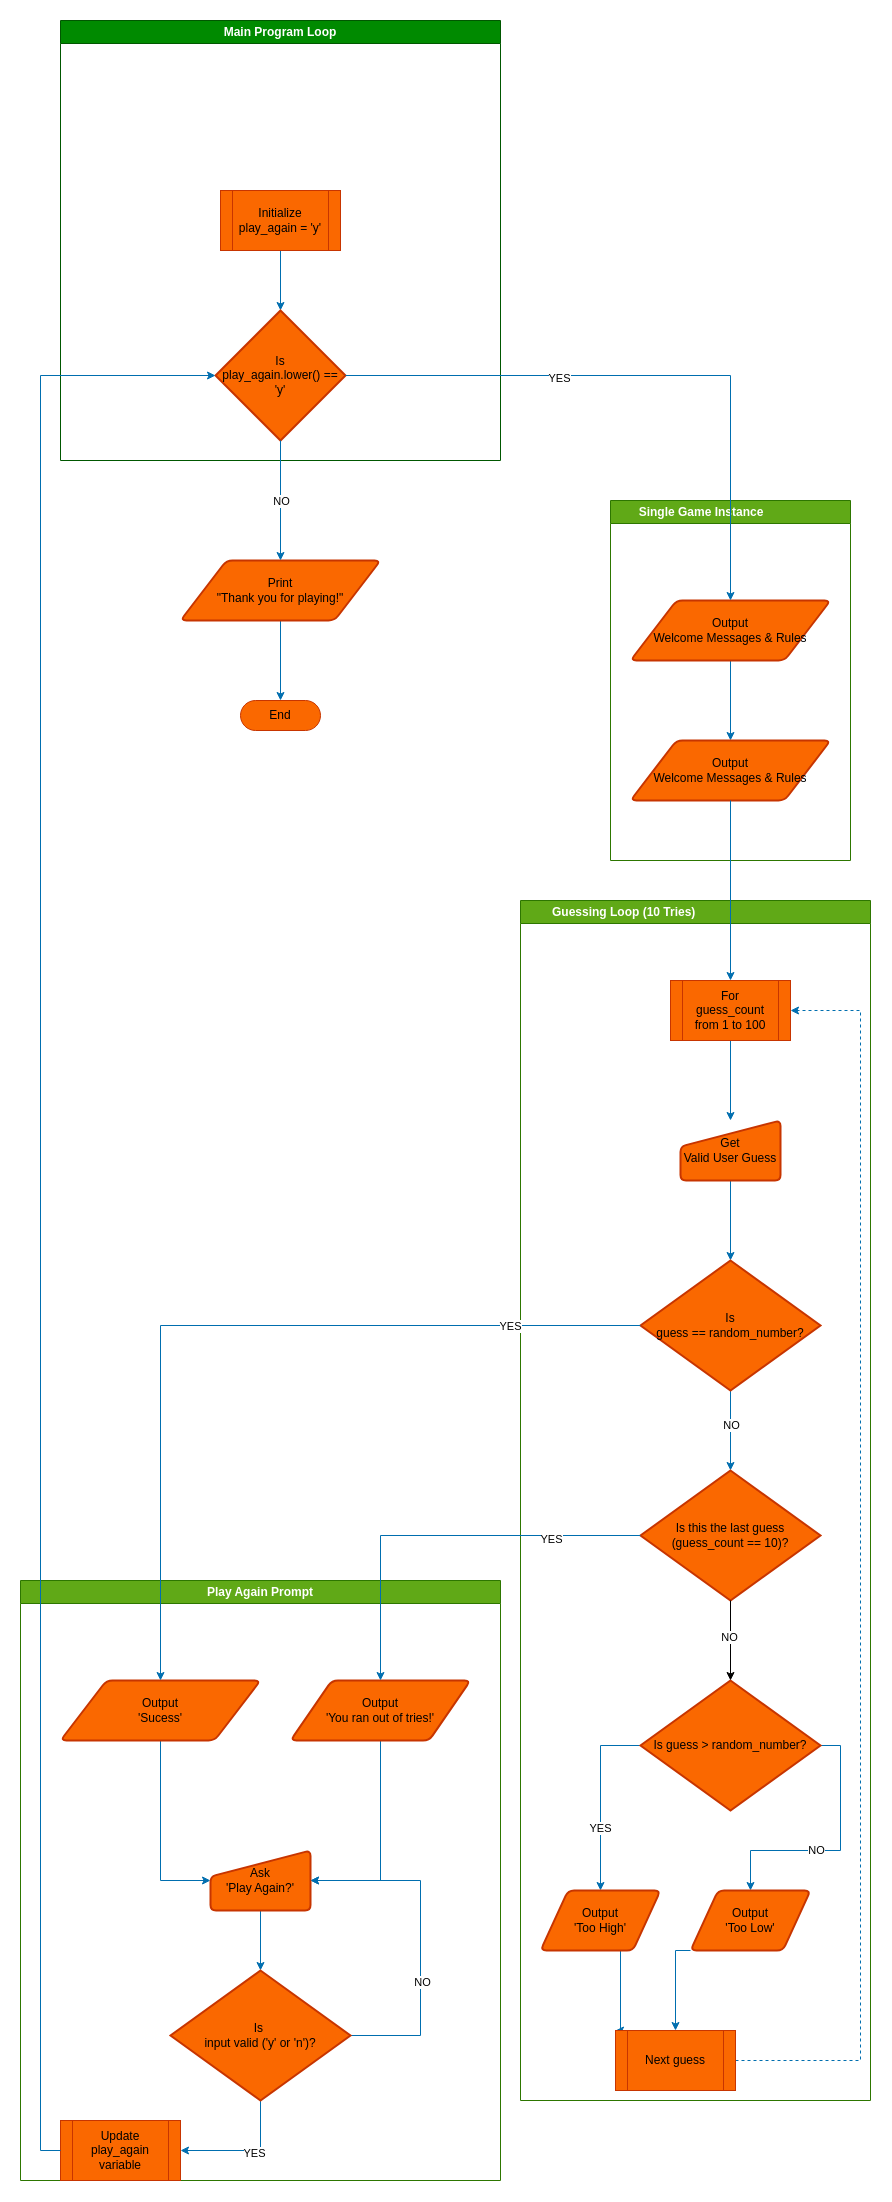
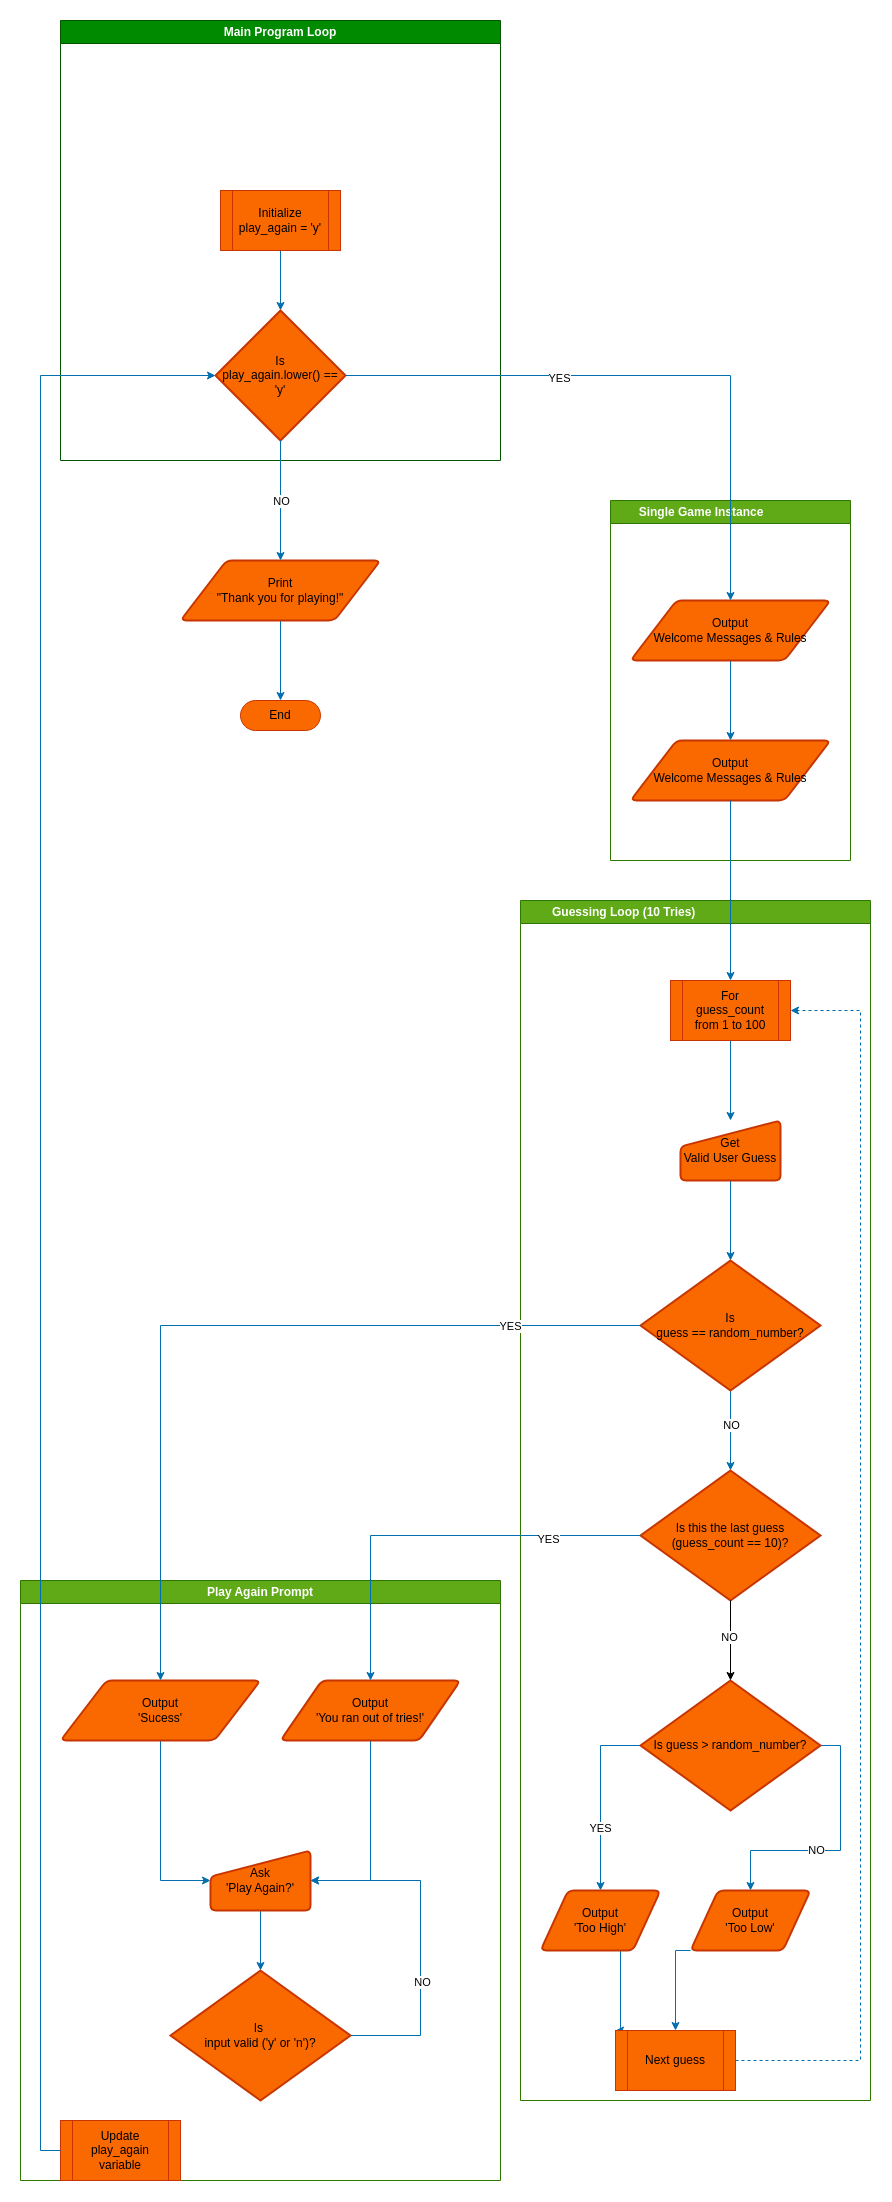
(381, 1711) -> (371, 1711)
(249, 2151) -> none
